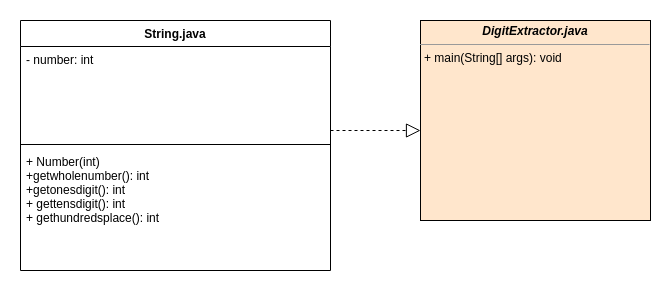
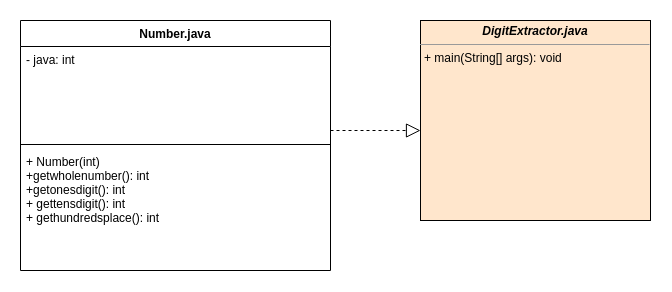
(175, 34) -> (175, 34)
(63, 60) -> (57, 60)
